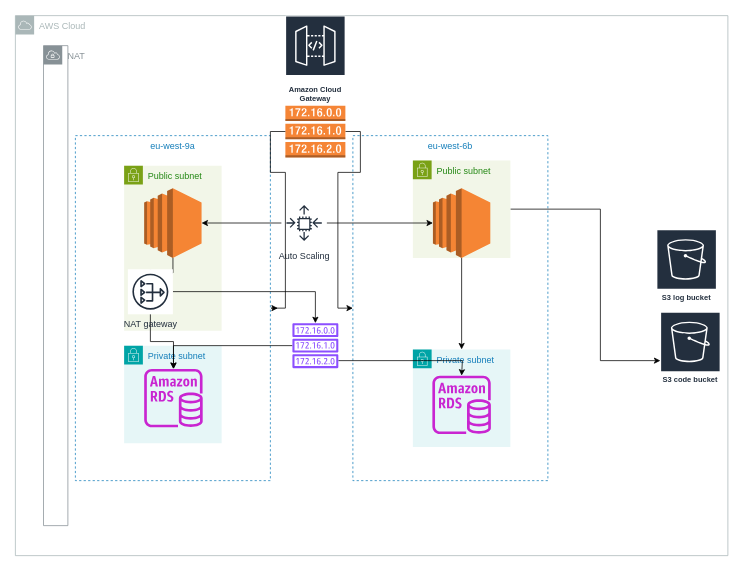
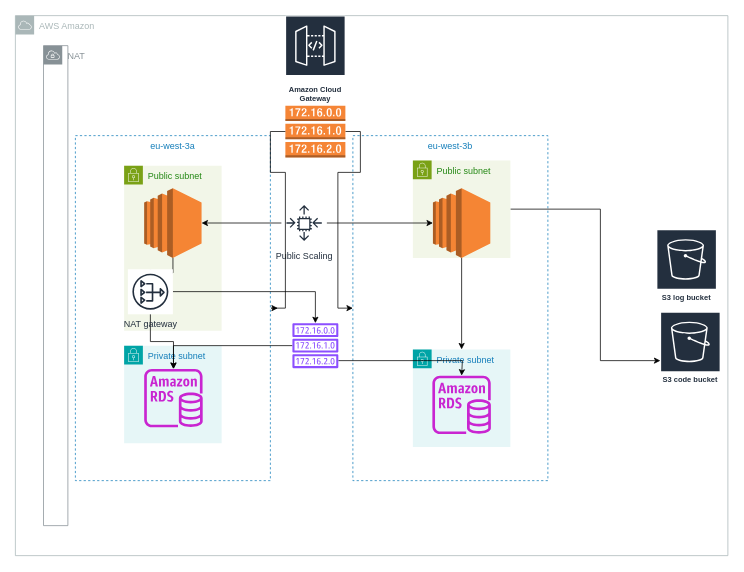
(60, 26) -> (63, 26)
(173, 146) -> (173, 146)
(450, 146) -> (450, 146)
(305, 256) -> (305, 256)
